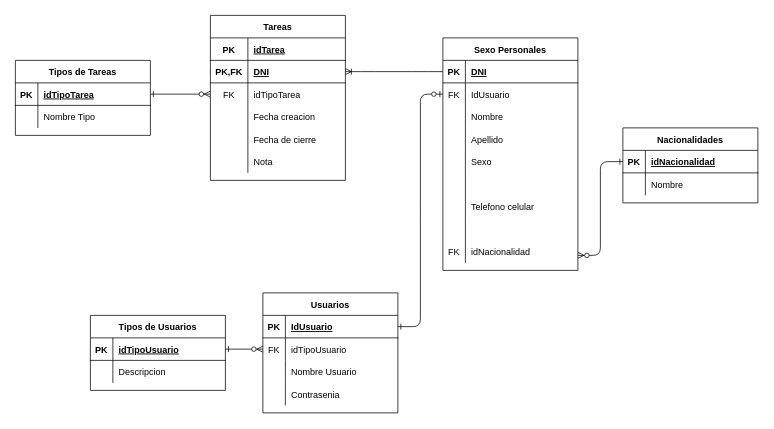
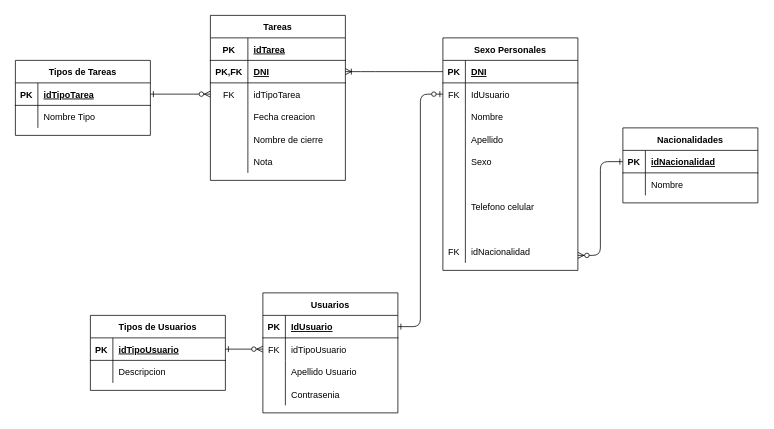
(288, 140) -> (290, 140)
(324, 372) -> (325, 372)
